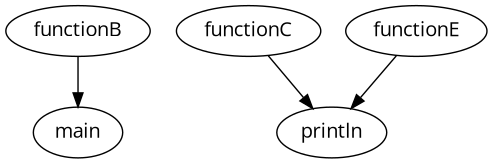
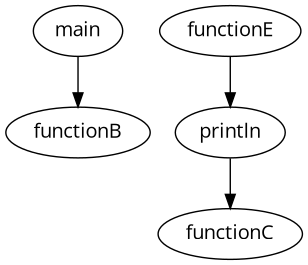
(78, 75) -> (78, 75)
(286, 77) -> (230, 176)
